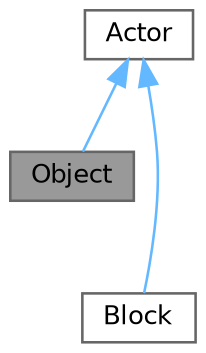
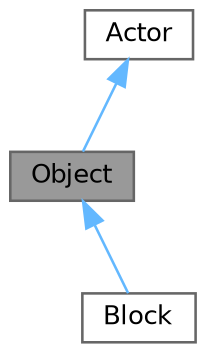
(158, 190) -> (111, 259)
